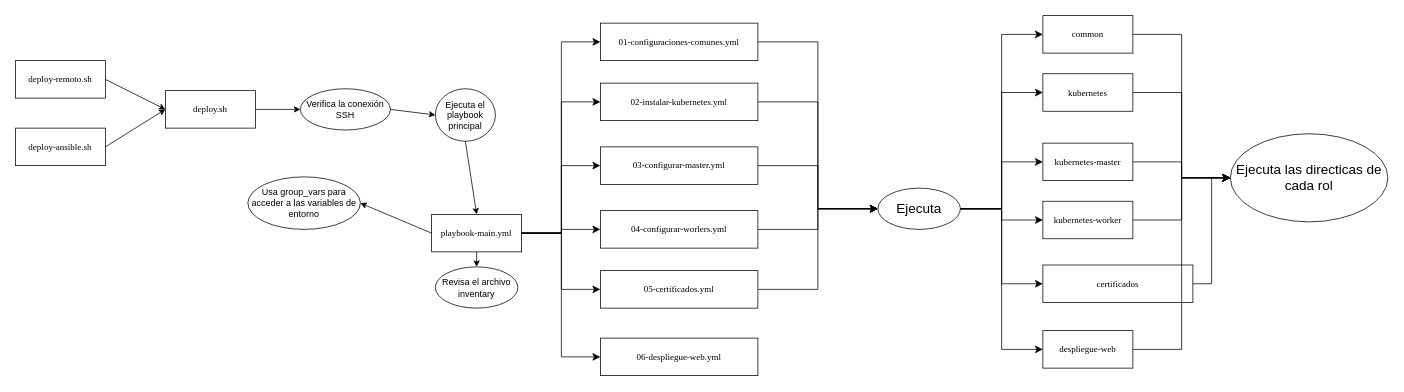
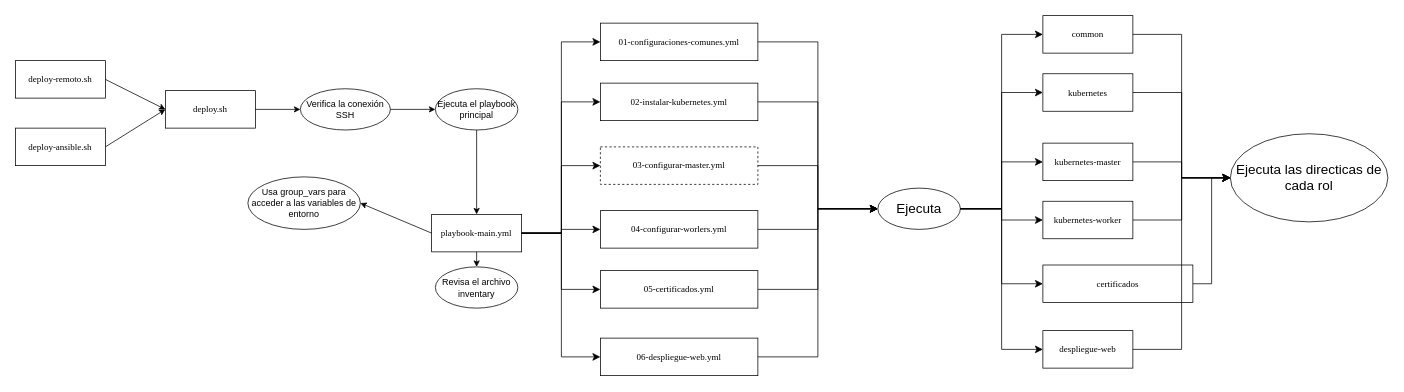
(465, 115) -> (477, 109)
(679, 165) -> (679, 165)
none -> (818, 354)
